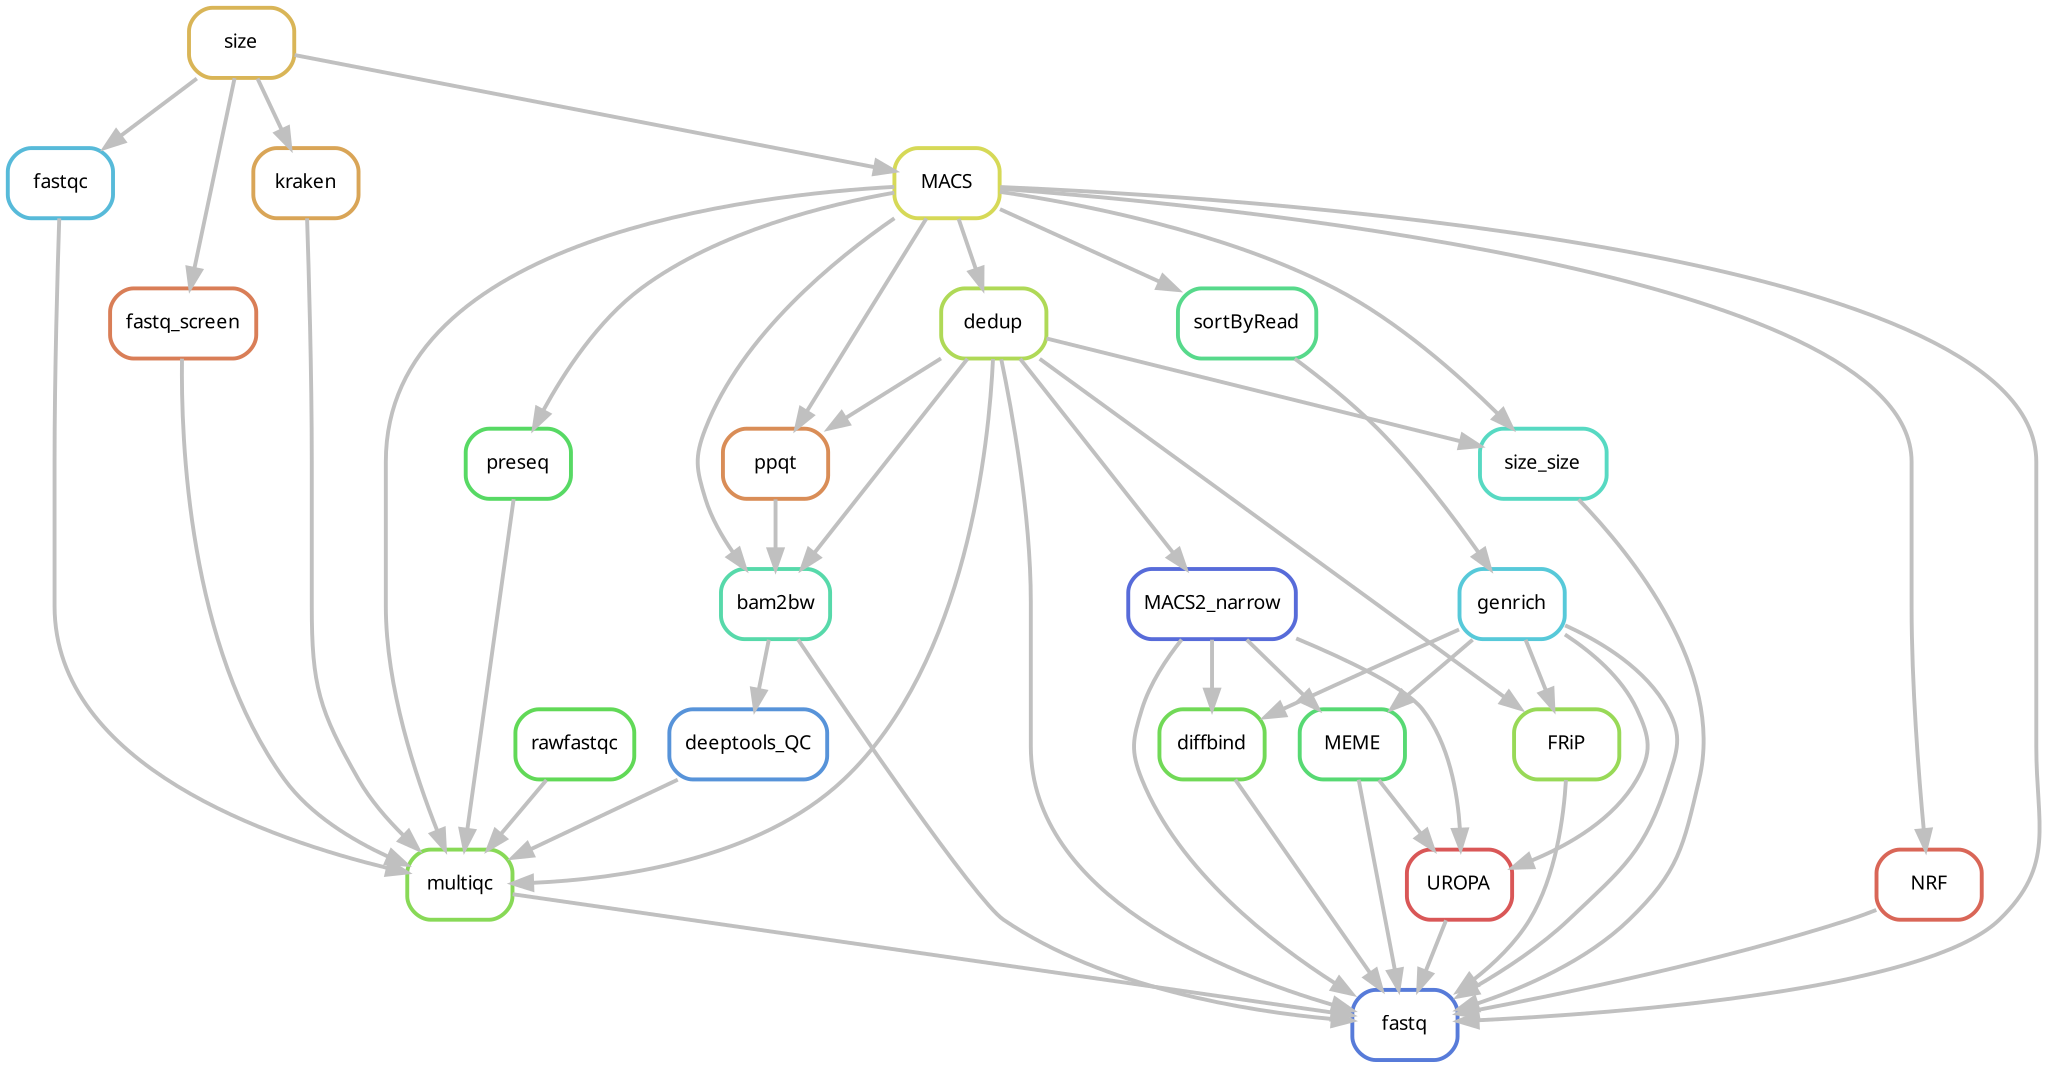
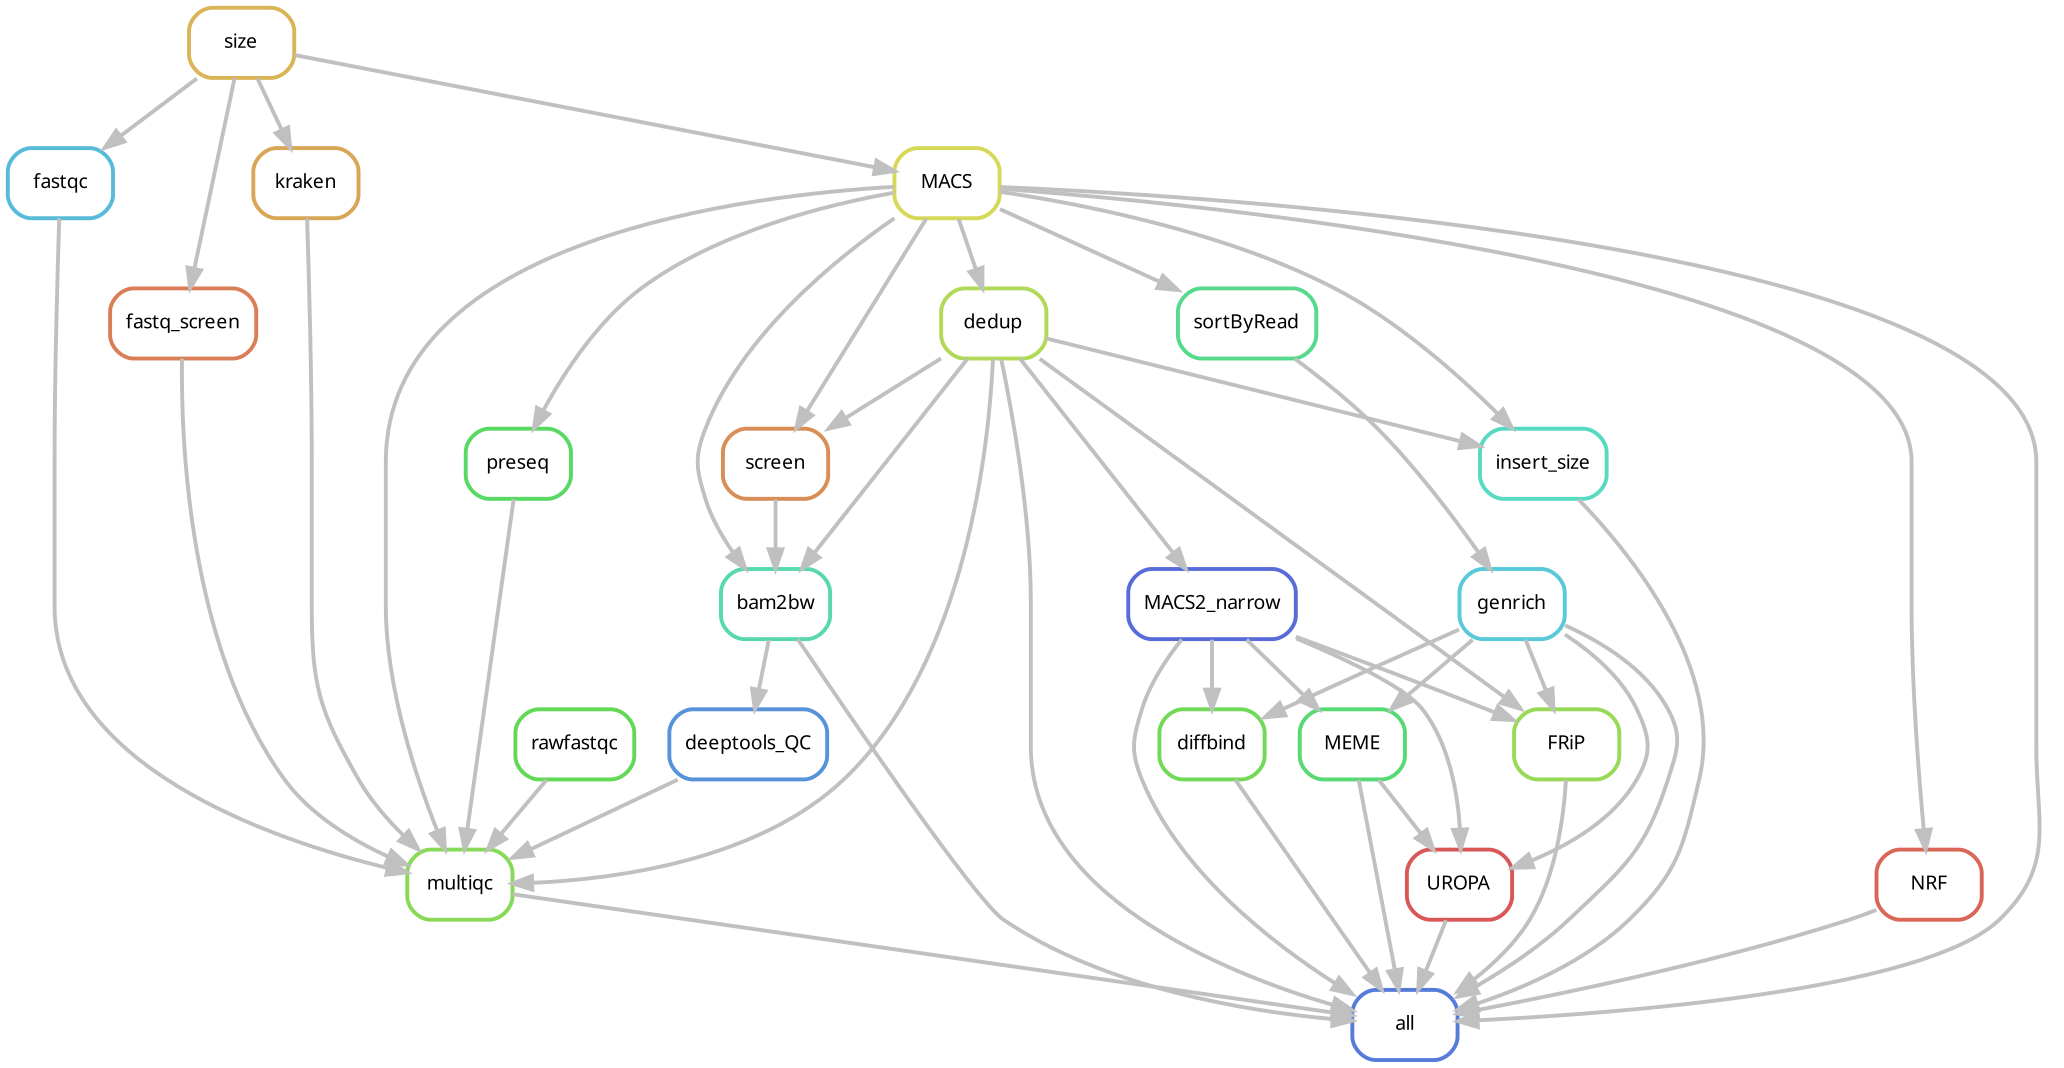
(776, 464) -> (776, 464)
(1543, 464) -> (1543, 464)
none -> (1401, 676)
(1405, 1025) -> (1405, 1025)
